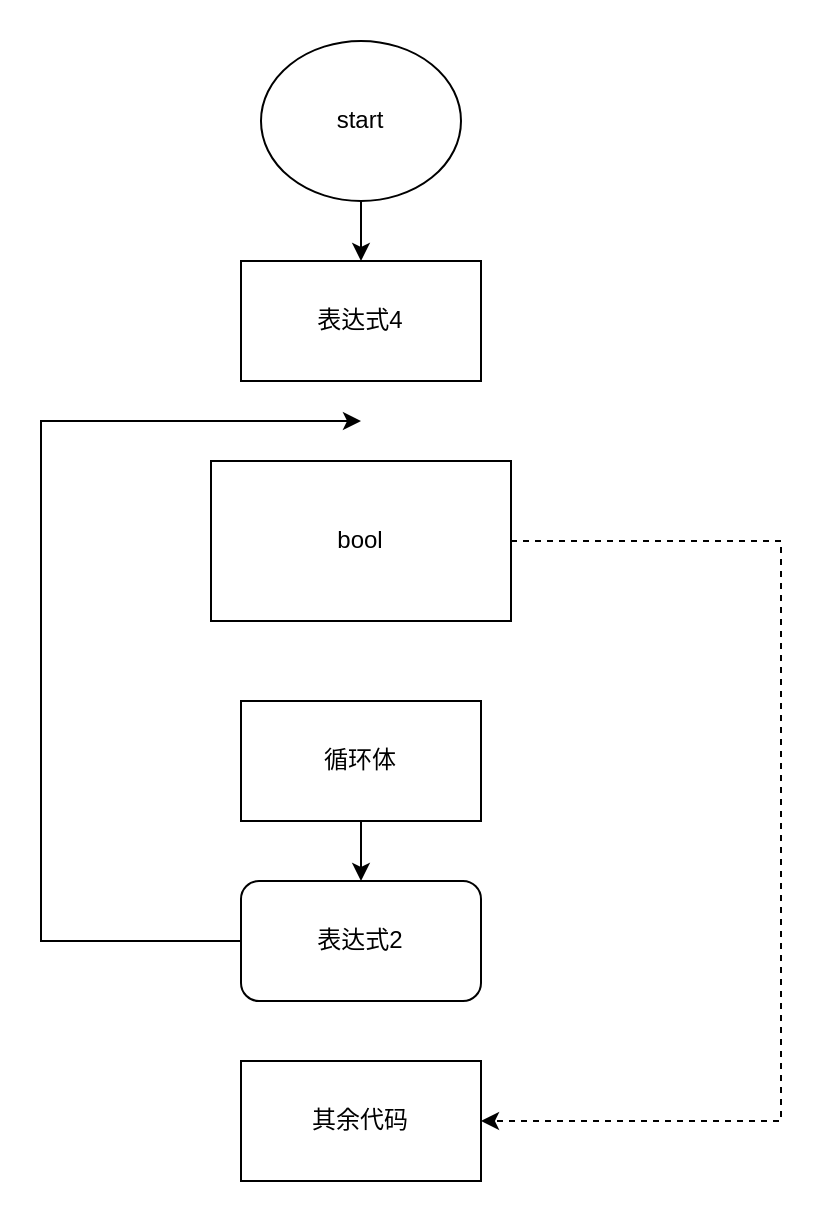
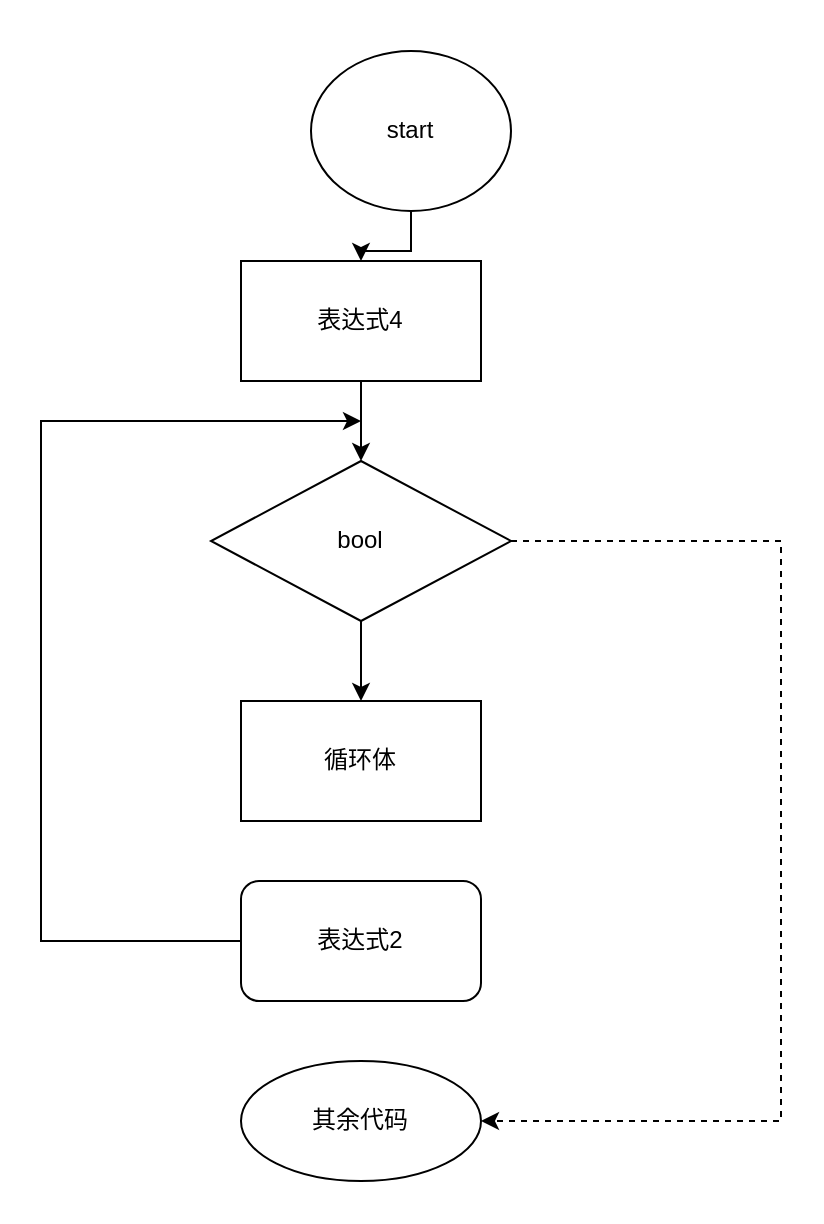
(361, 121) -> (411, 131)
none -> (361, 414)
(361, 541) -> (361, 541)
none -> (361, 654)
(361, 858) -> none
(361, 1121) -> (361, 1121)
